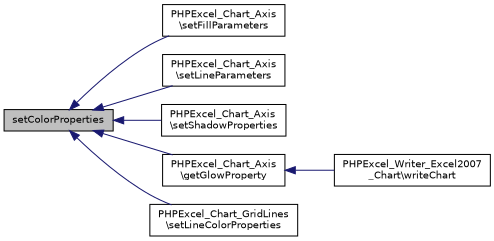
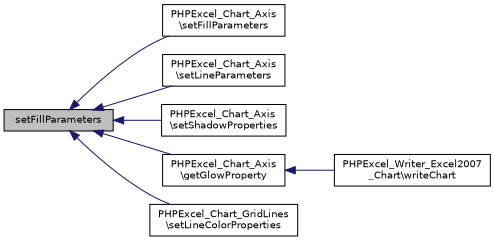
(59, 120) -> (59, 120)
